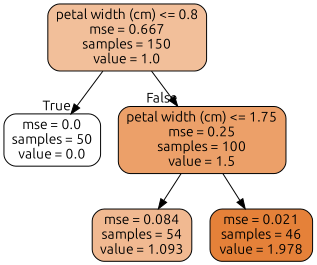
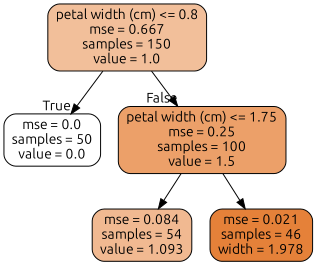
(261, 235) -> (261, 235)
